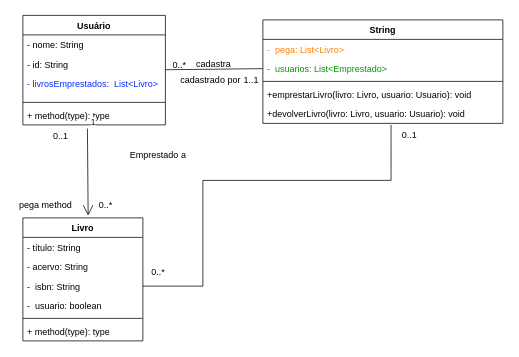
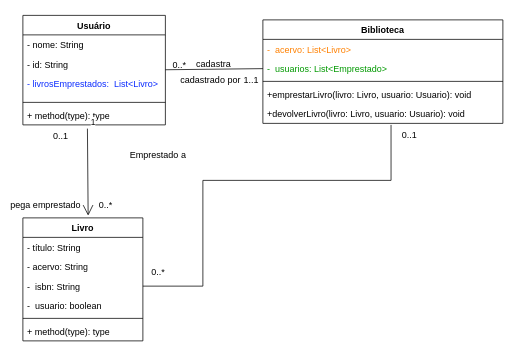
(383, 31) -> (383, 31)
(312, 50) -> (317, 50)
(46, 205) -> (46, 205)
